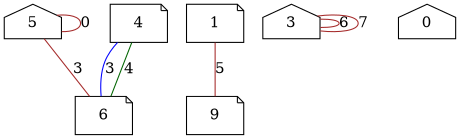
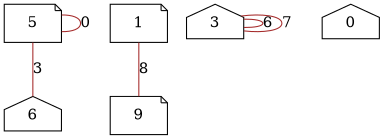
(33, 23) -> (33, 23)
(139, 23) -> none
(220, 69) -> (144, 69)
(104, 116) -> (33, 116)
